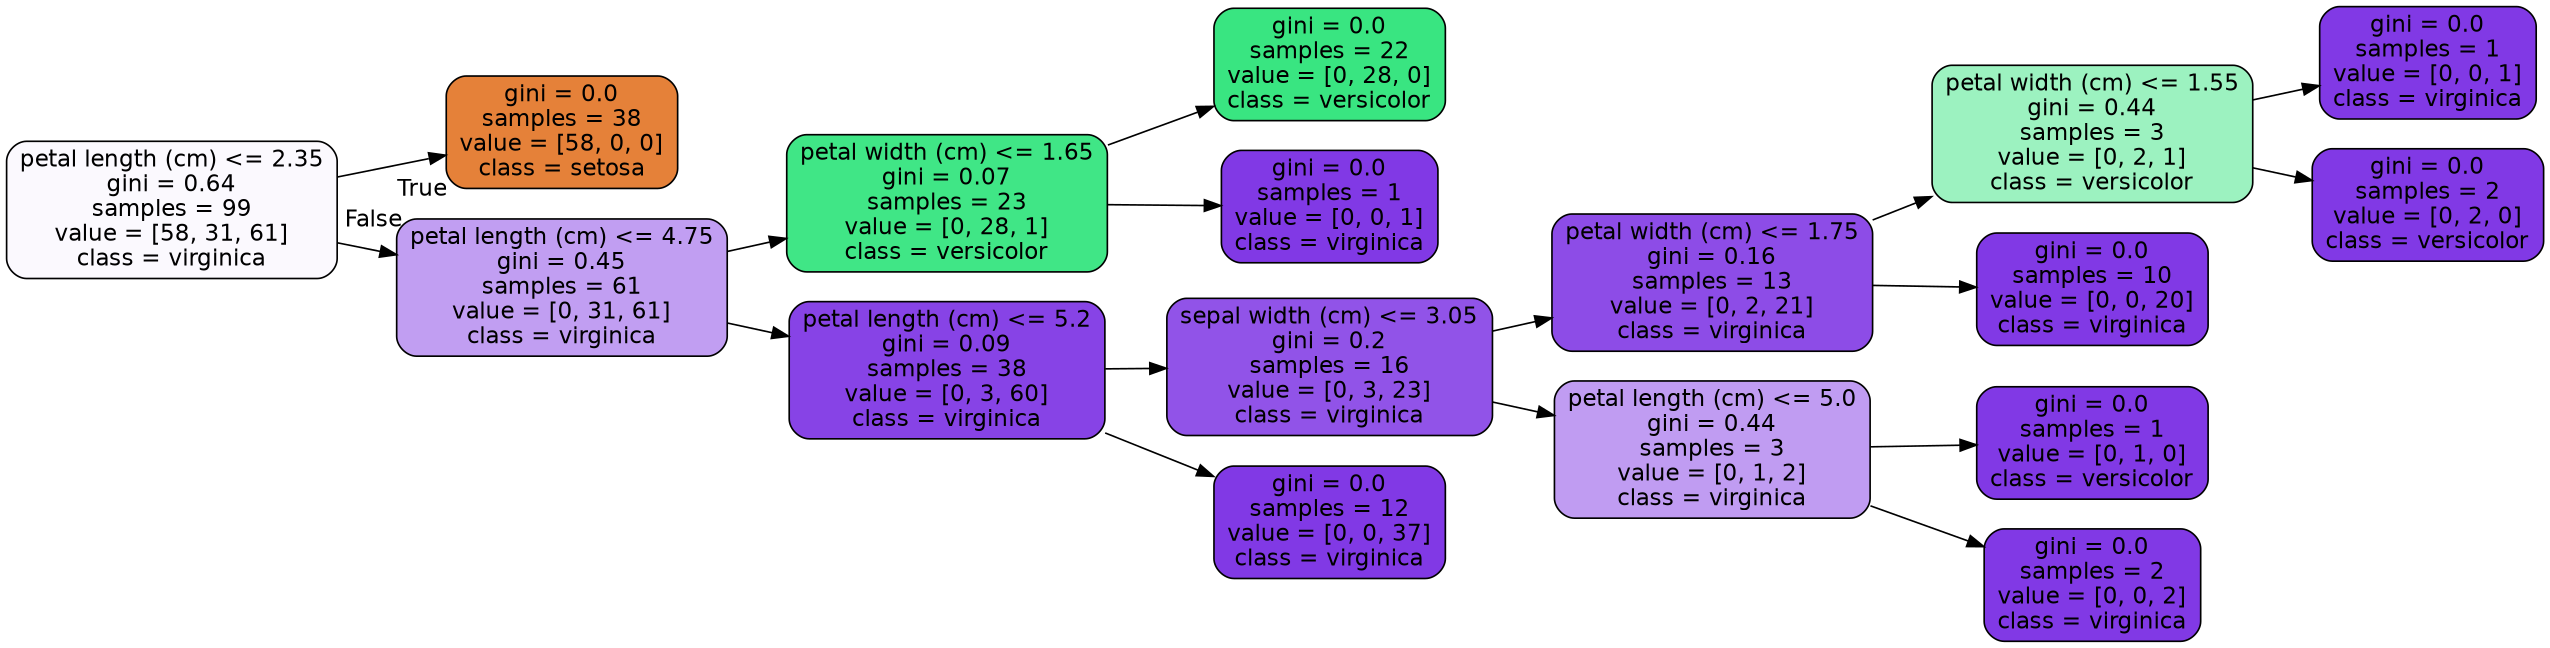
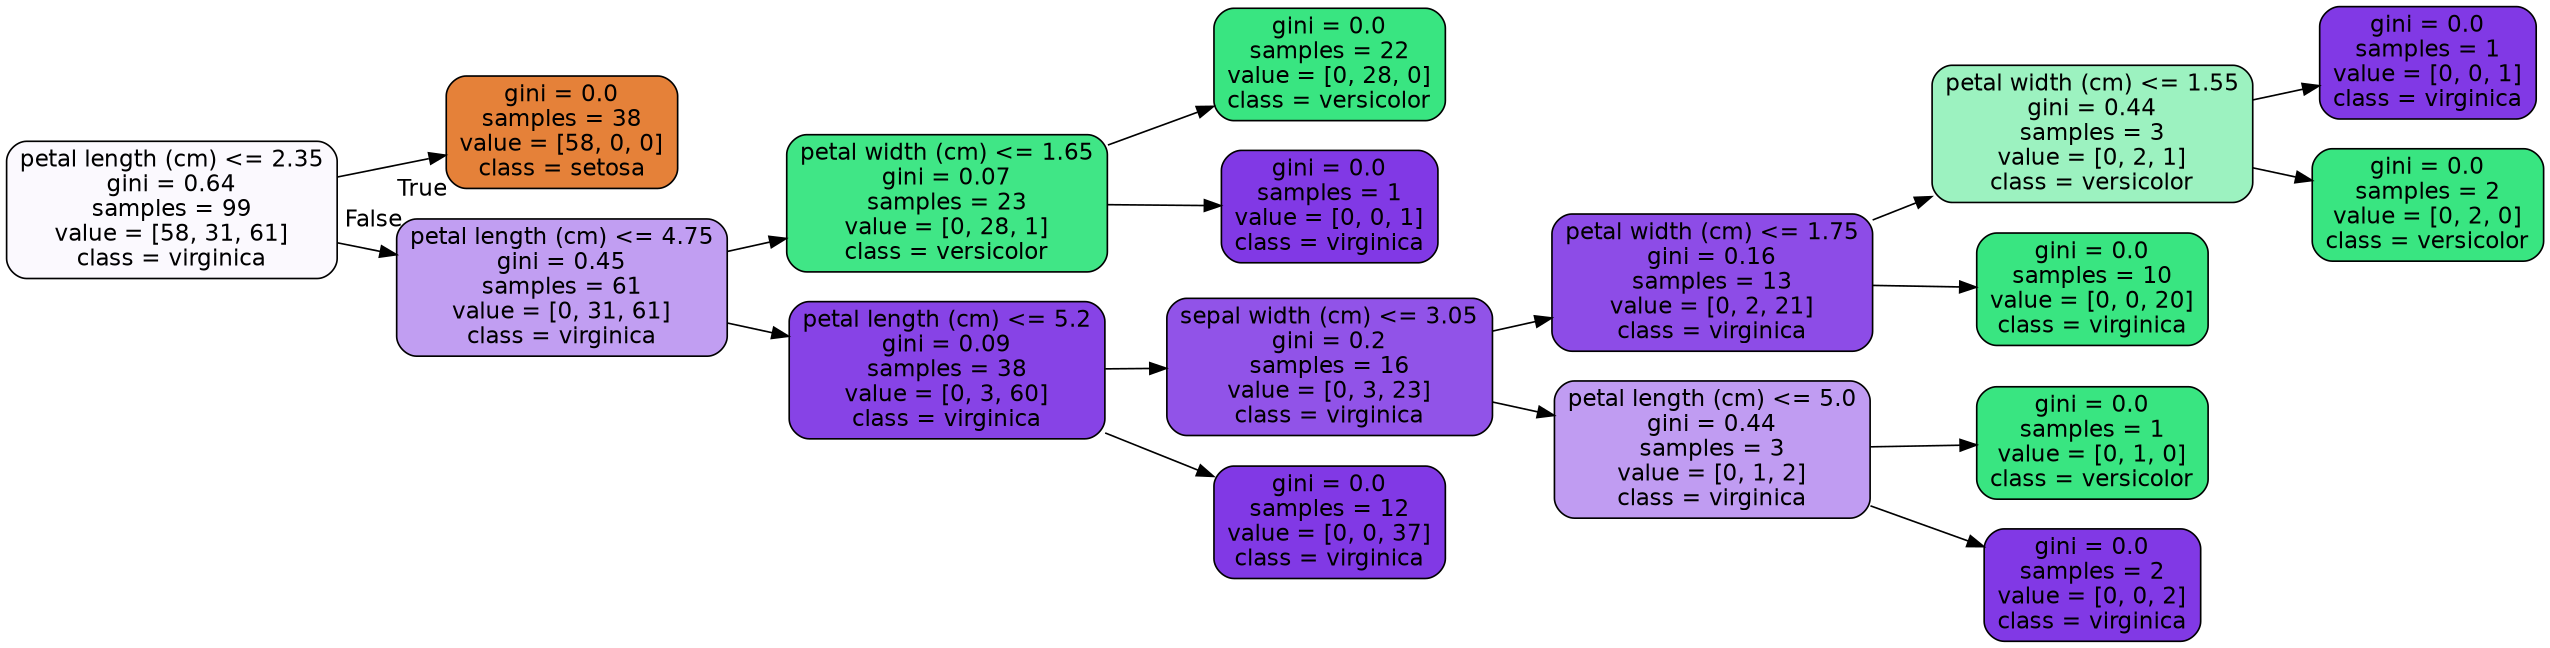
(2428, 205) -> (2428, 205)
(2092, 289) -> (2092, 289)
(2092, 443) -> (2092, 443)
